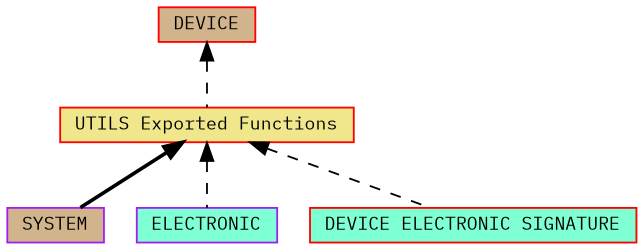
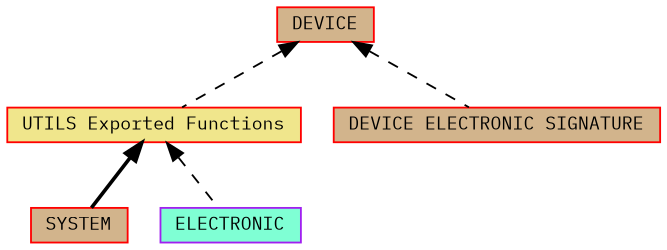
(348, 178) -> (419, 79)
(56, 225) -> (79, 225)
(473, 225) -> (497, 125)
